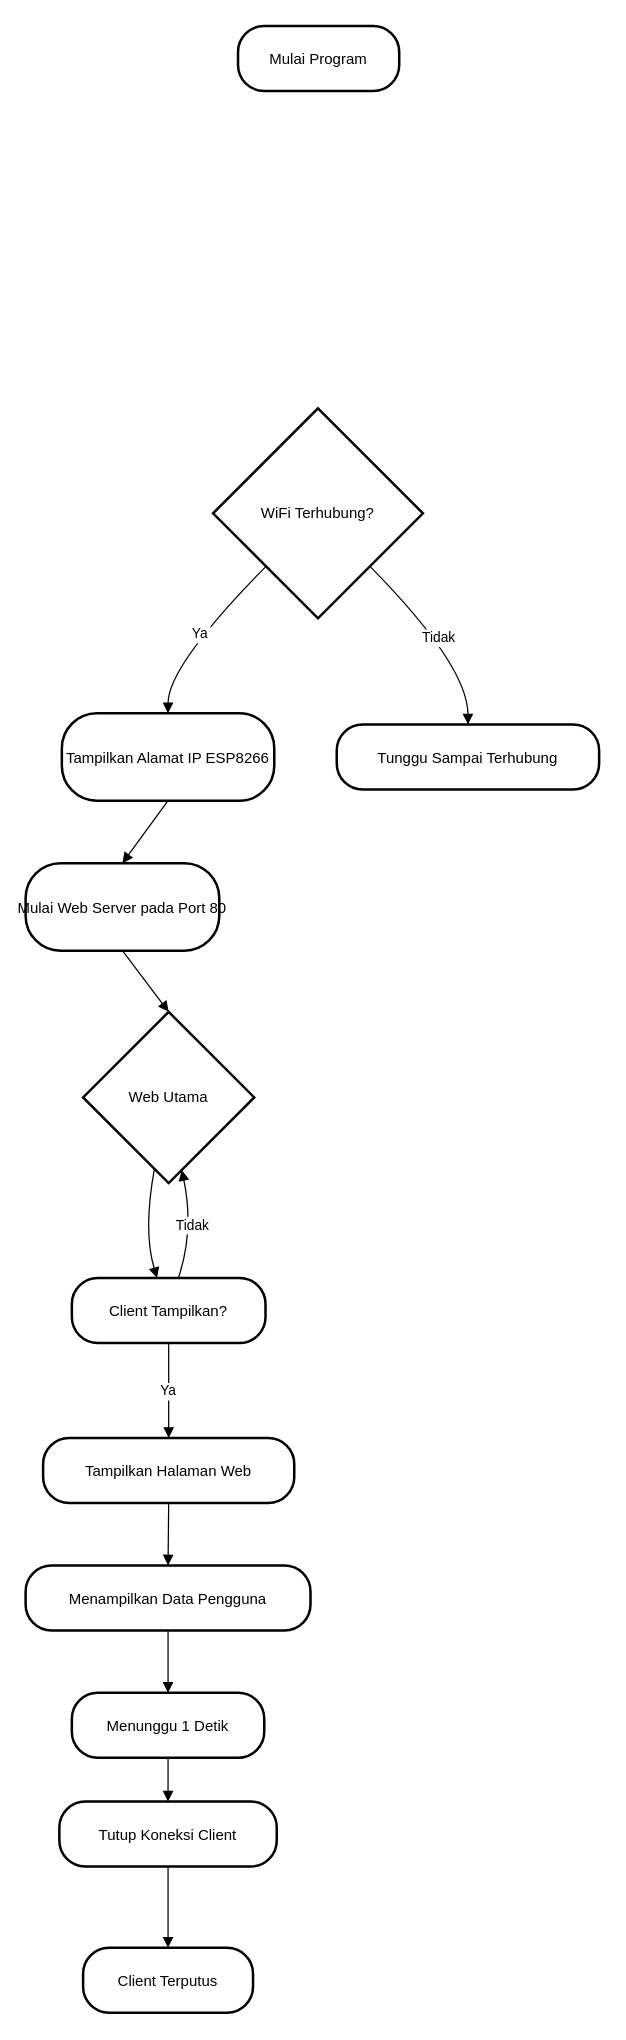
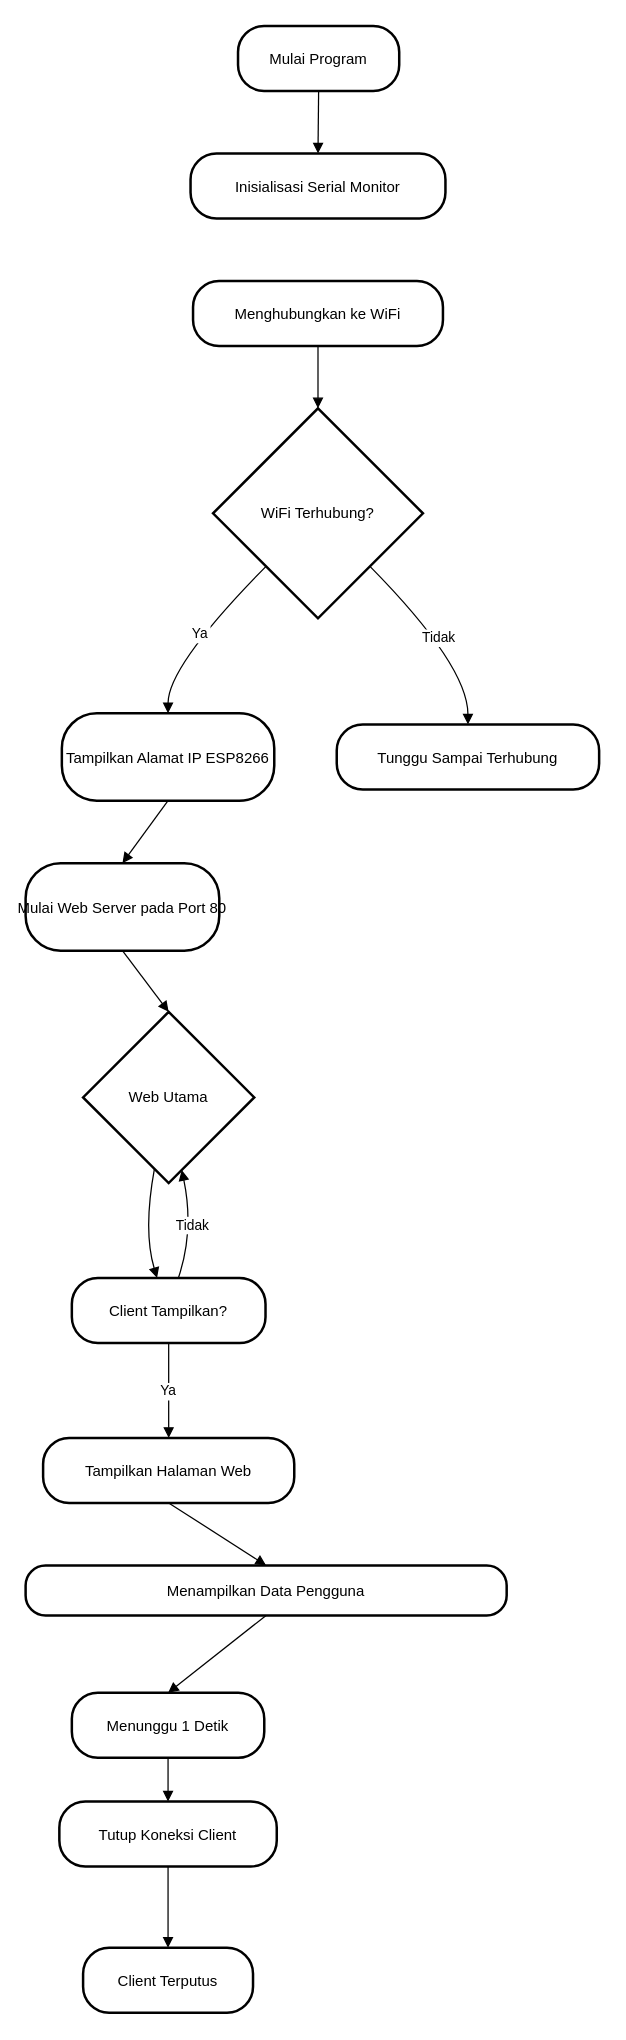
none -> (318, 117)
none -> (318, 186)
none -> (318, 313)
none -> (318, 372)
(168, 1598) -> (266, 1591)
